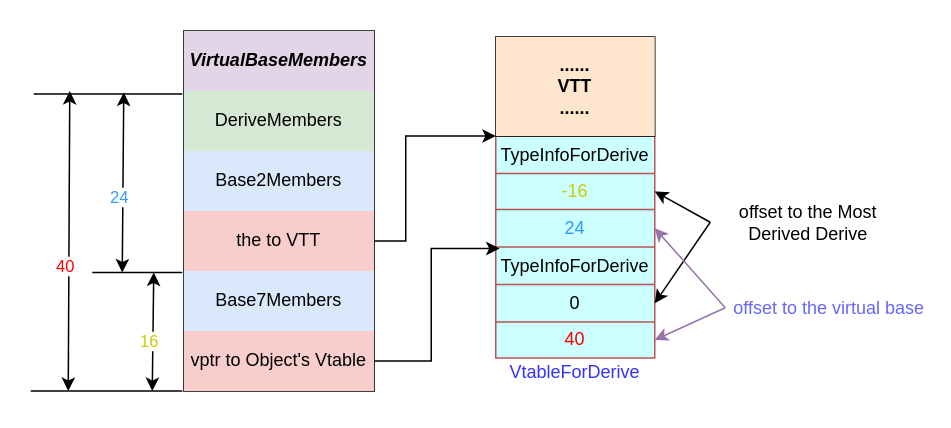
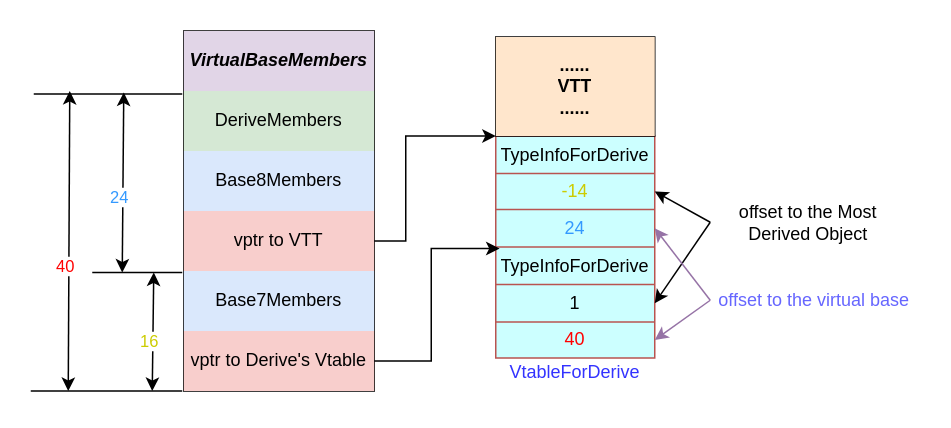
(279, 181) -> (279, 181)
(575, 191) -> (575, 191)
(809, 223) -> (809, 223)
(279, 241) -> (279, 241)
(575, 304) -> (575, 304)
(830, 308) -> (815, 300)
(279, 361) -> (279, 361)
